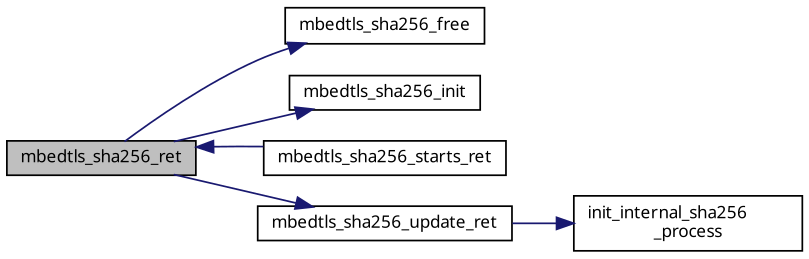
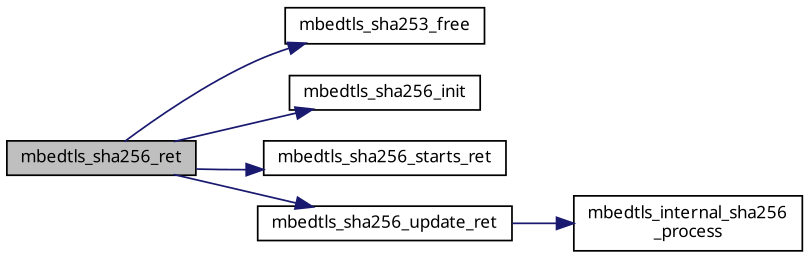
(385, 26) -> (385, 26)
(239, 146) -> (221, 170)
(688, 223) -> (688, 223)
